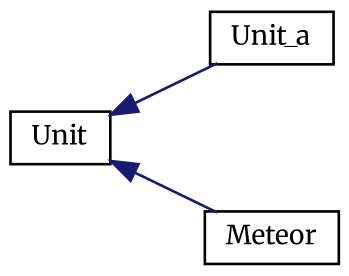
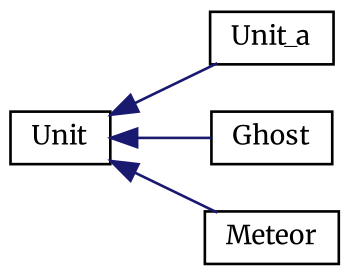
none -> (272, 138)
